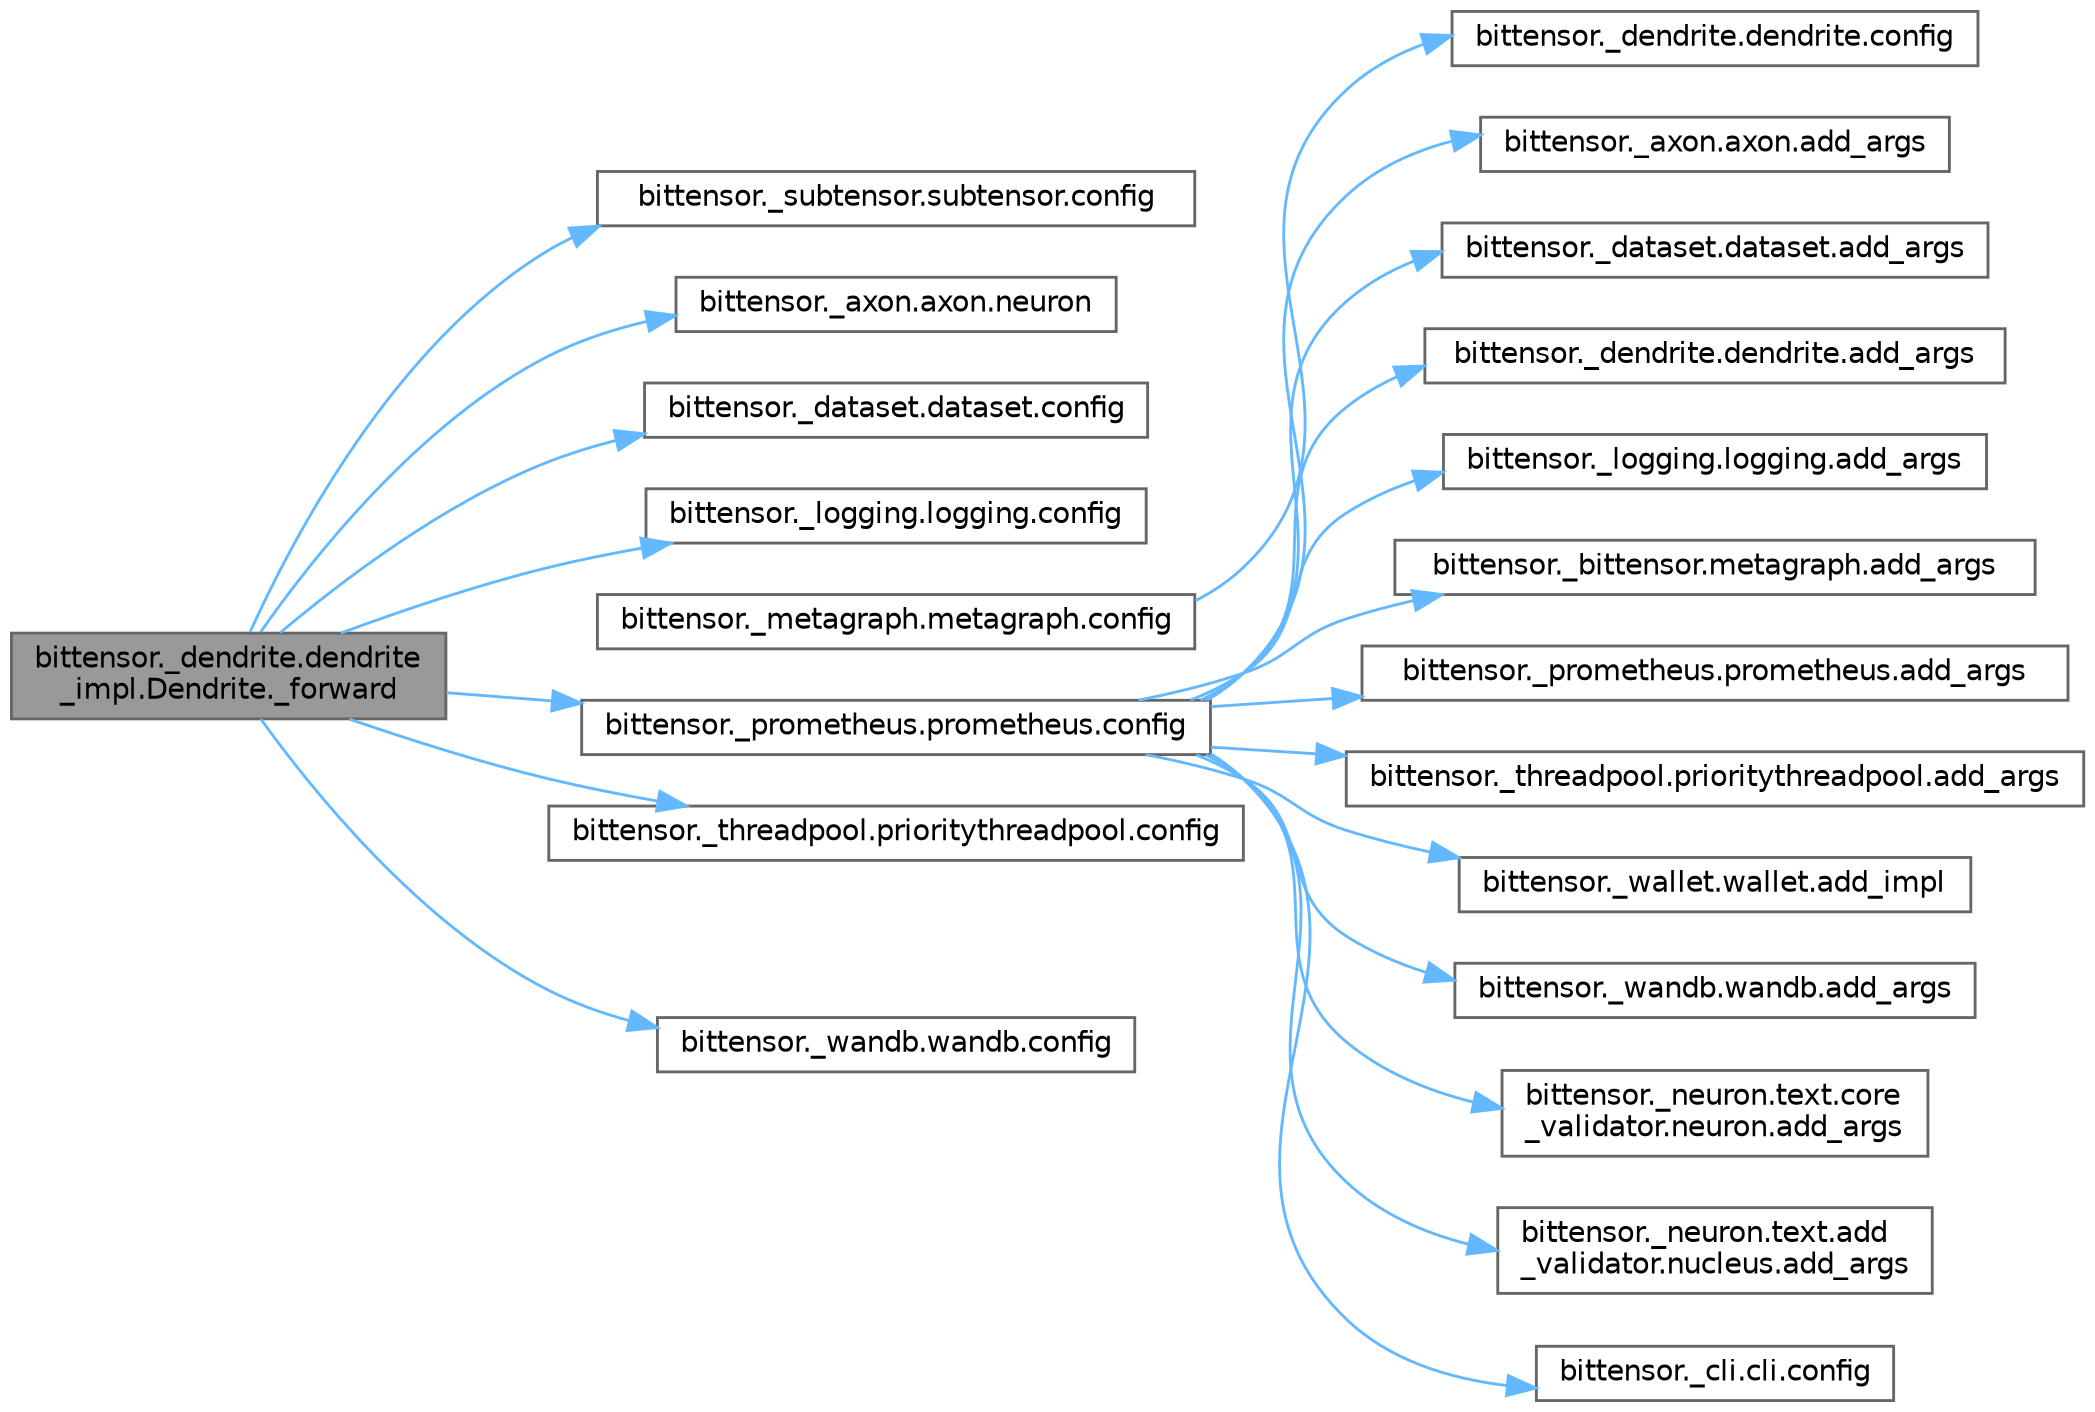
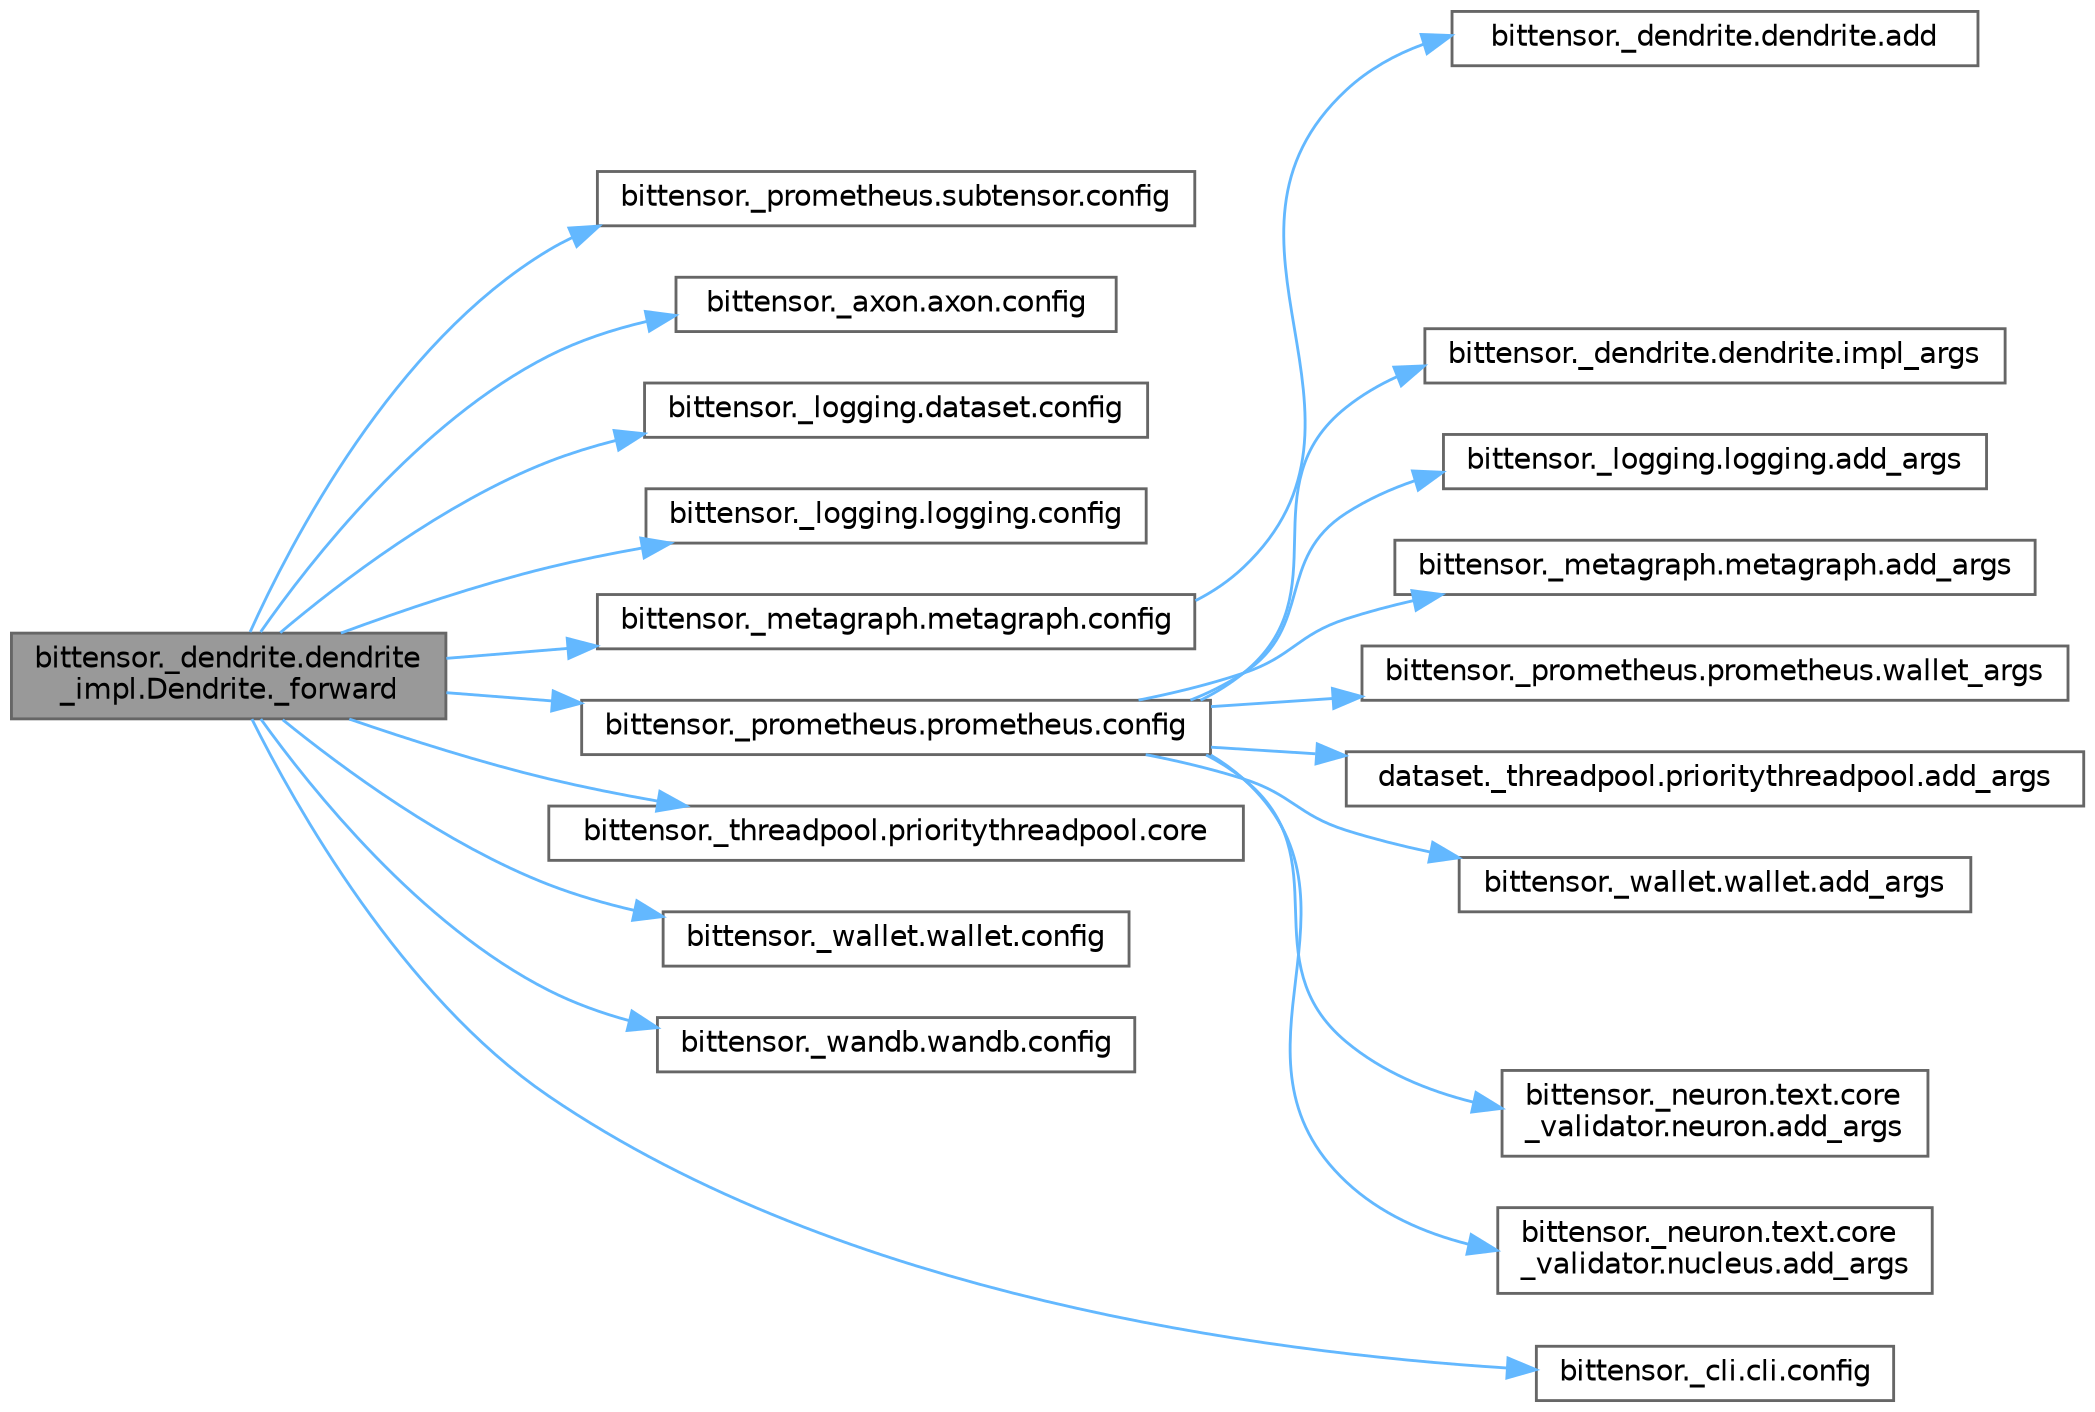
(1715, 39) -> (1715, 39)
(1715, 144) -> none
(896, 199) -> (896, 199)
(1715, 250) -> none
(896, 304) -> (896, 304)
(1715, 356) -> (1715, 356)
(896, 410) -> (896, 410)
(1715, 567) -> (1715, 567)
none -> (507, 653)
(1715, 673) -> (1715, 673)
(1715, 779) -> (1715, 779)
(896, 833) -> (896, 833)
(1715, 885) -> (1715, 885)
none -> (896, 939)
(1715, 990) -> none
(1283, 1116) -> (780, 1217)
(1715, 1251) -> (1715, 1251)
